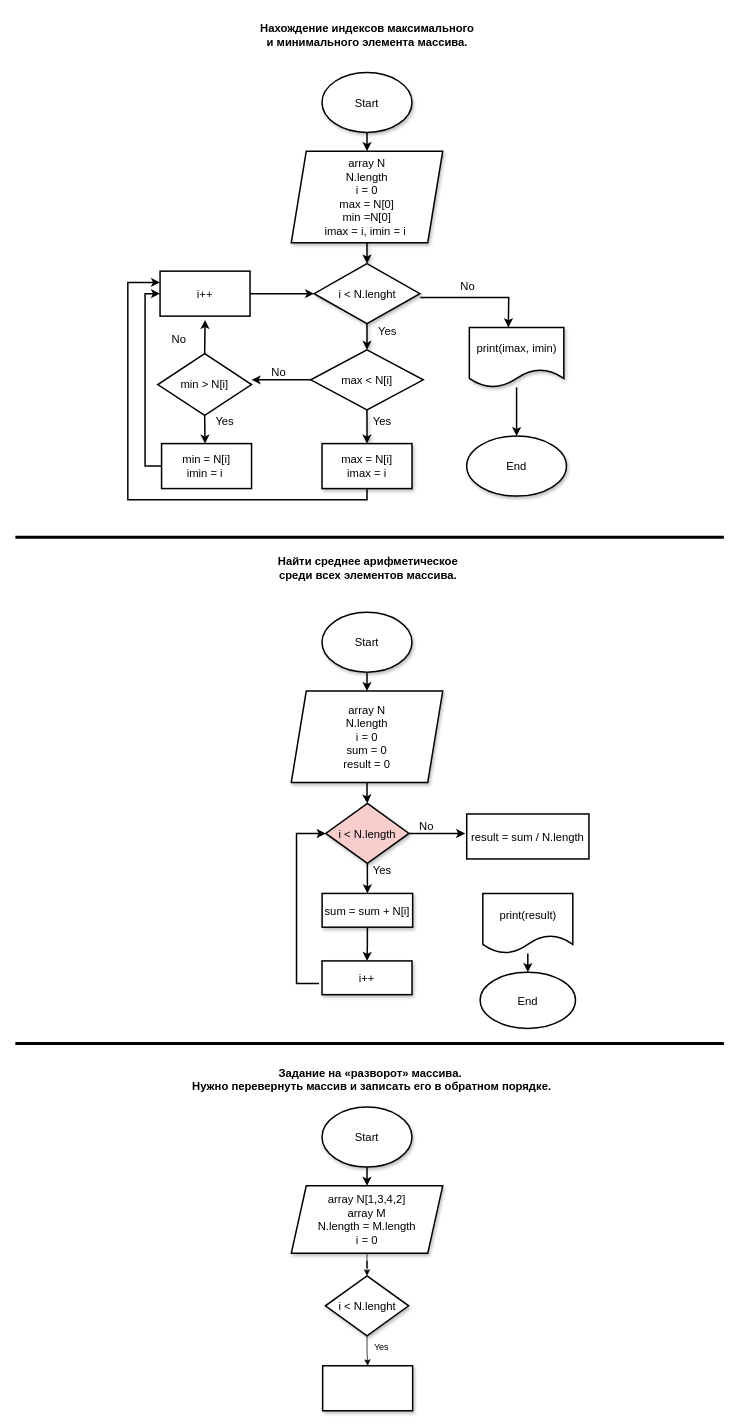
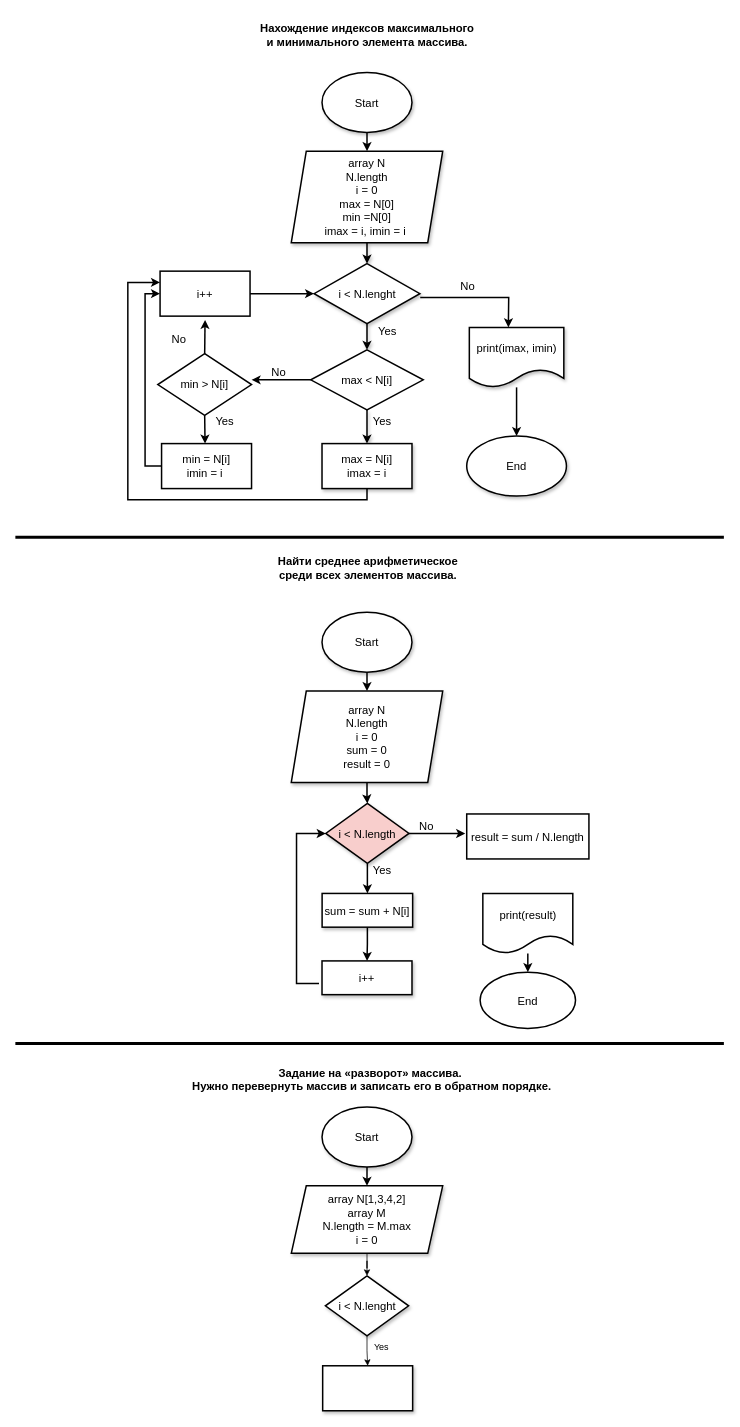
(367, 1220) -> (367, 1220)
